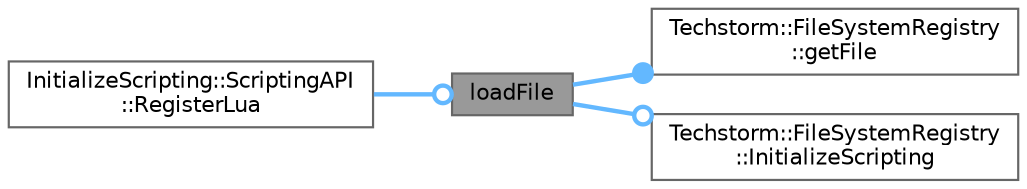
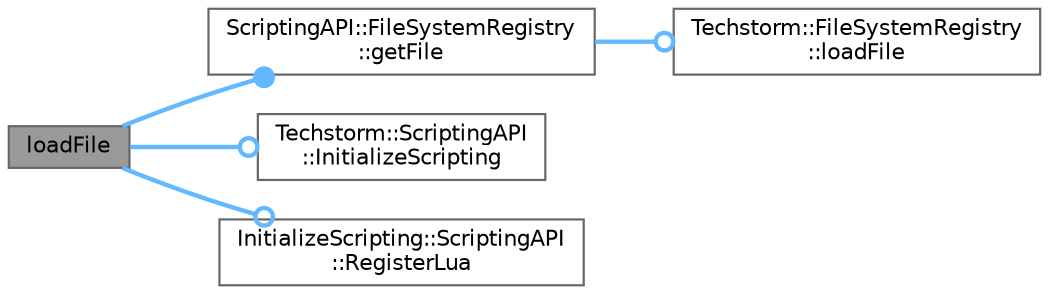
(835, 42) -> (402, 42)
none -> (857, 42)
(404, 94) -> (188, 193)
(835, 147) -> (402, 147)
